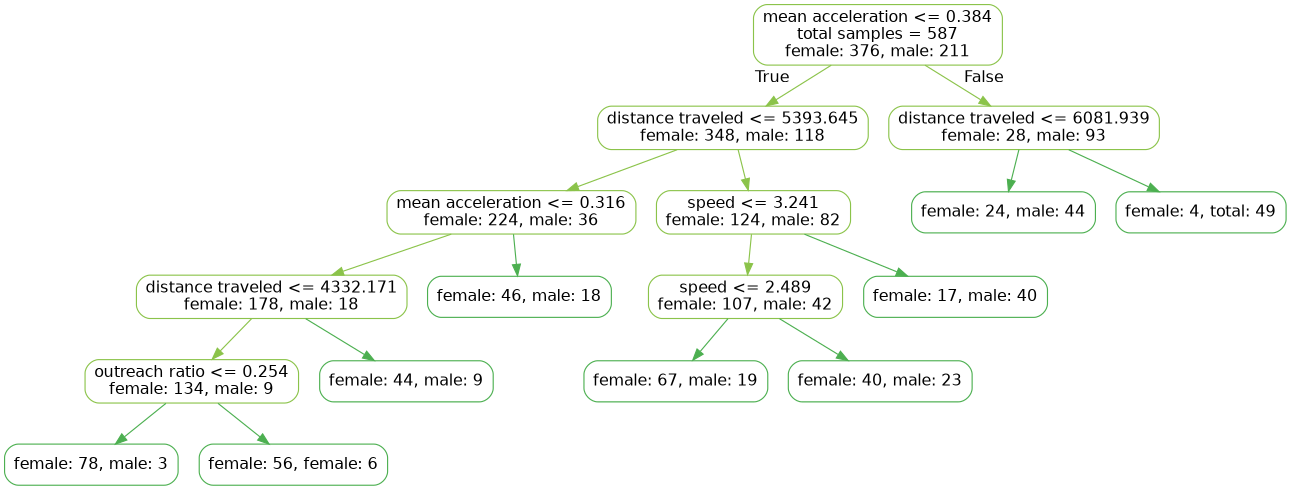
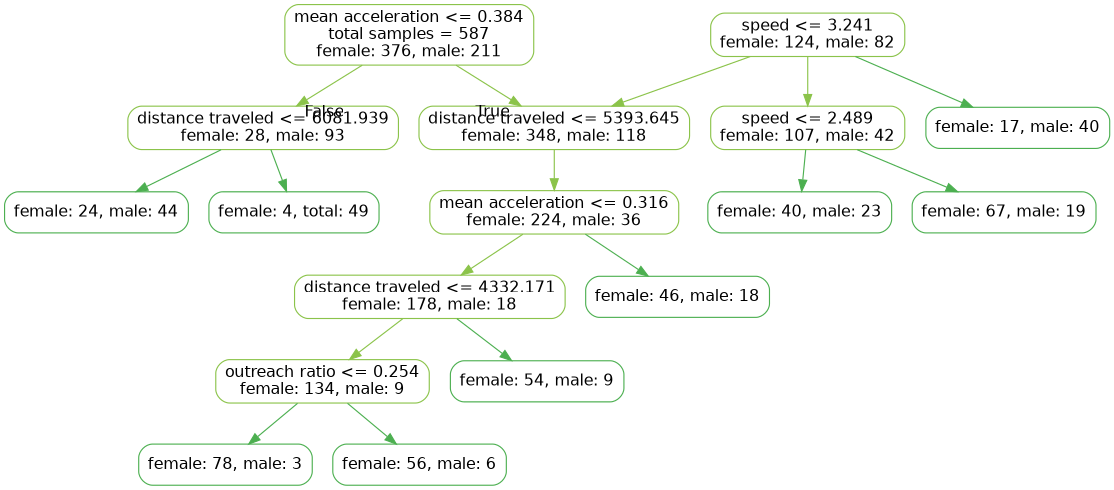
(742, 164) -> (687, 79)
(406, 381) -> (537, 381)
(293, 465) -> (420, 465)
